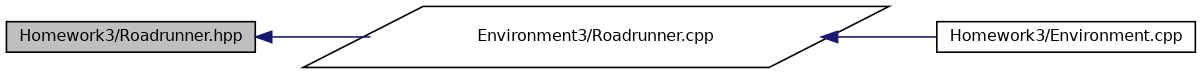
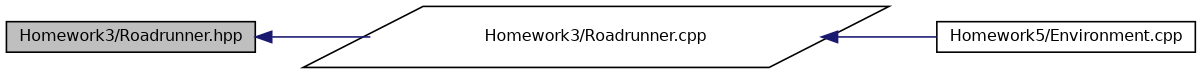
(596, 37) -> (596, 37)
(1066, 37) -> (1066, 37)
